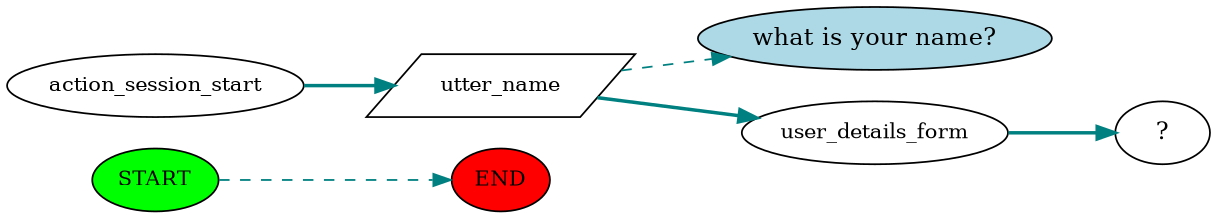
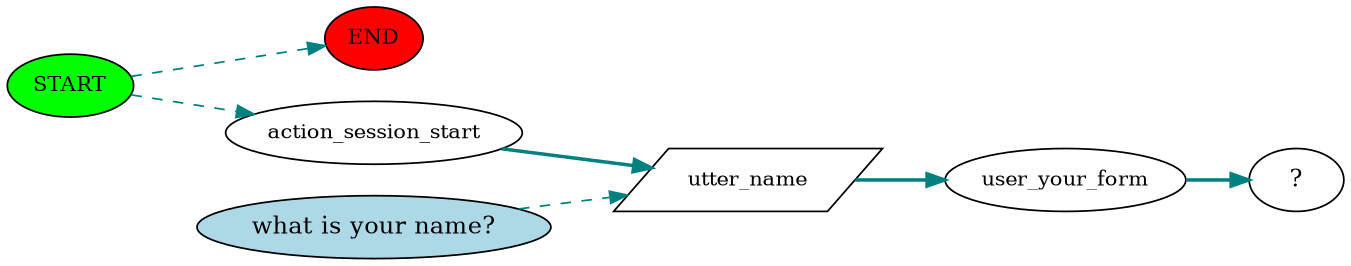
(667, 65) -> (564, 203)
none -> (184, 103)
(875, 133) -> (1065, 180)
